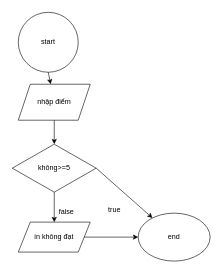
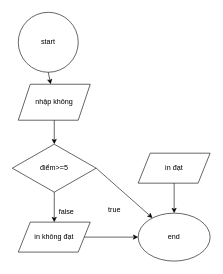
(54, 102) -> (54, 102)
(54, 168) -> (54, 168)
none -> (174, 168)
none -> (174, 207)
